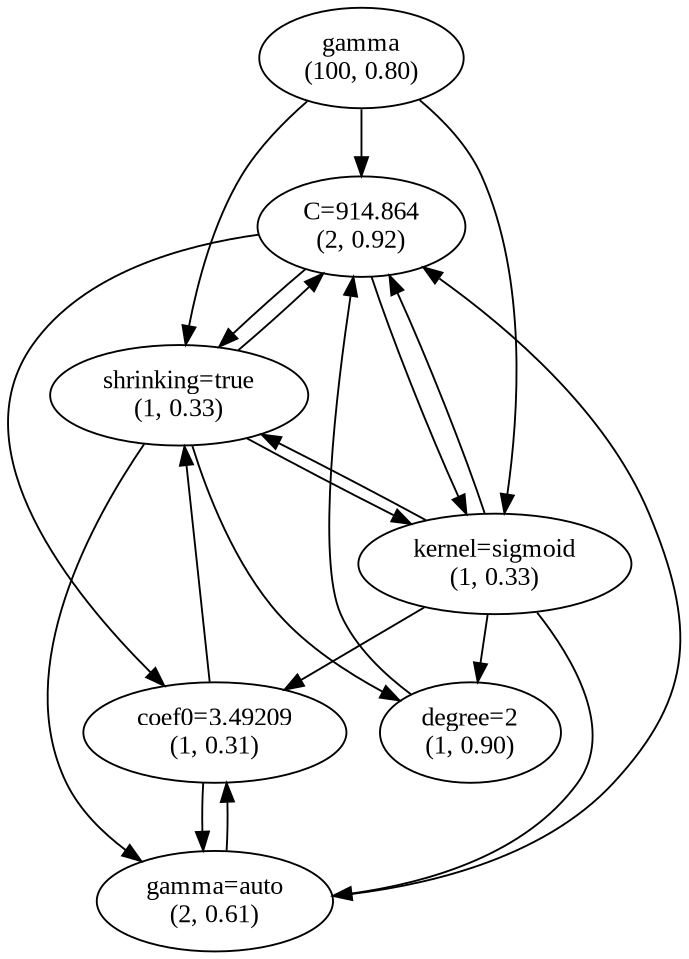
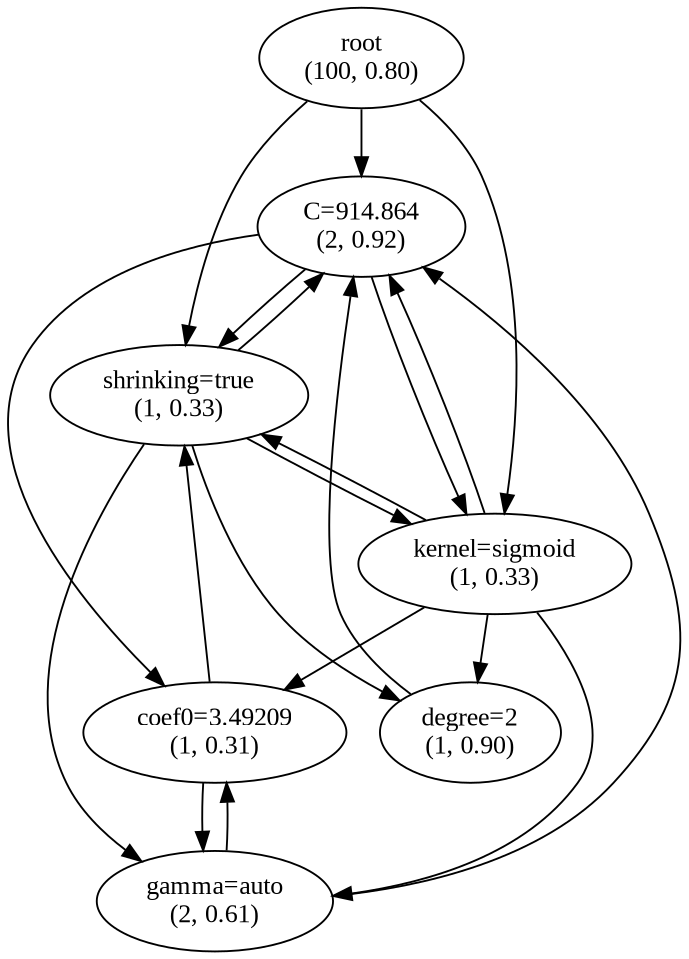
(361, 58) -> (361, 58)
